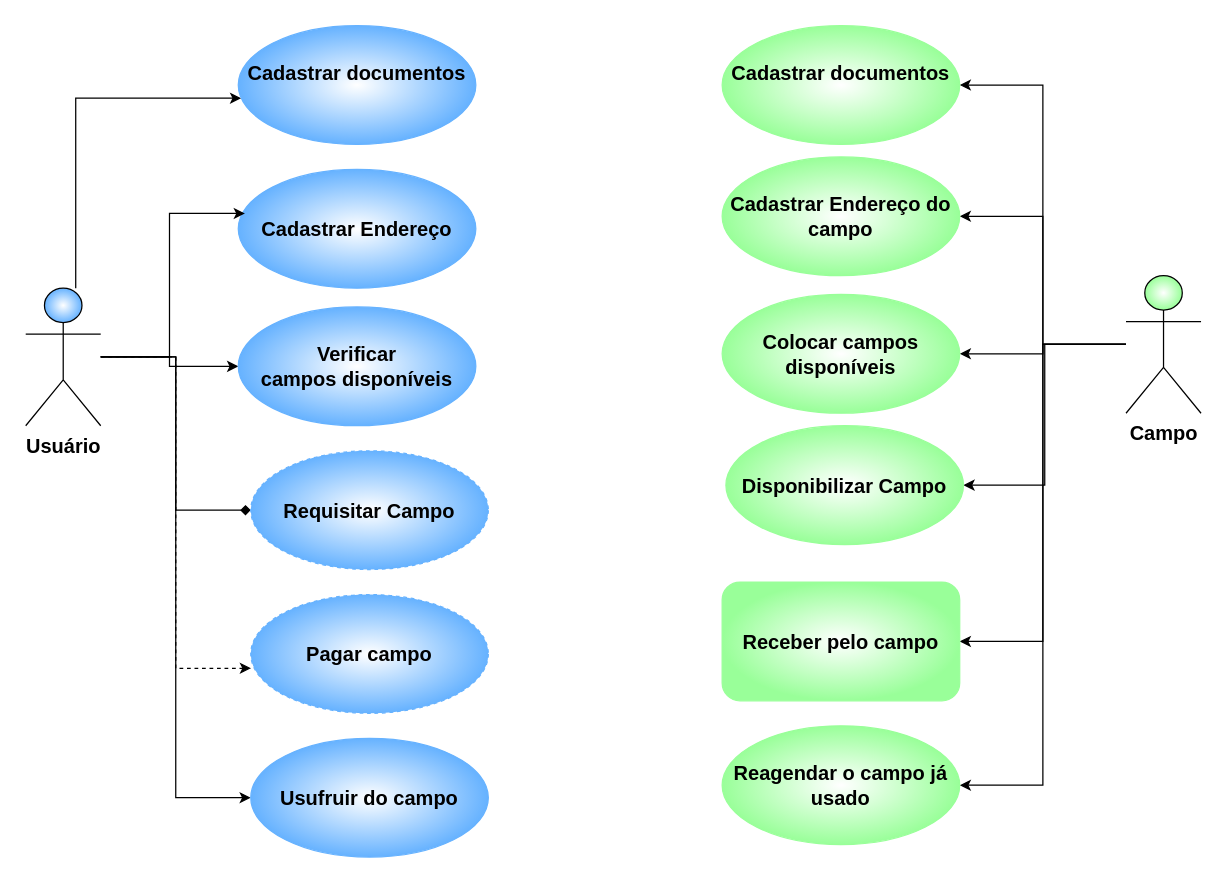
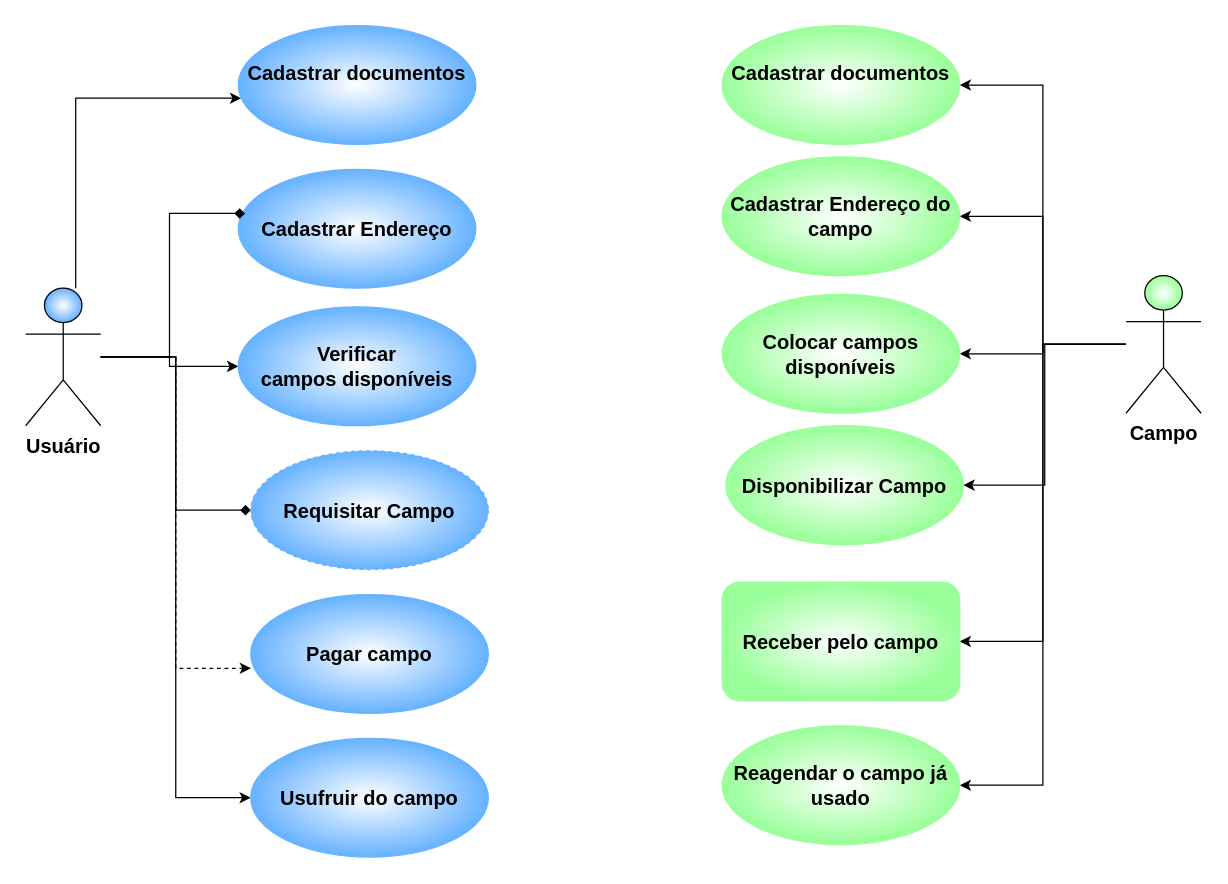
(235, 213) -> (234, 213)
(369, 654) -> (369, 654)
